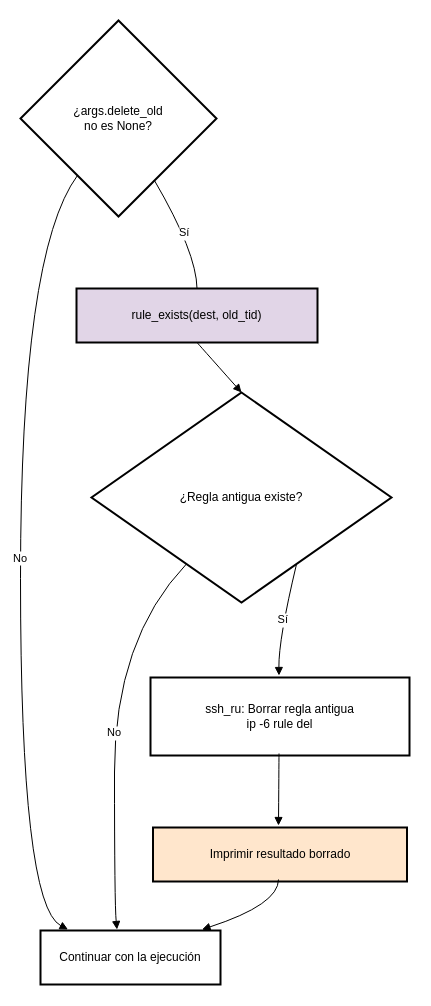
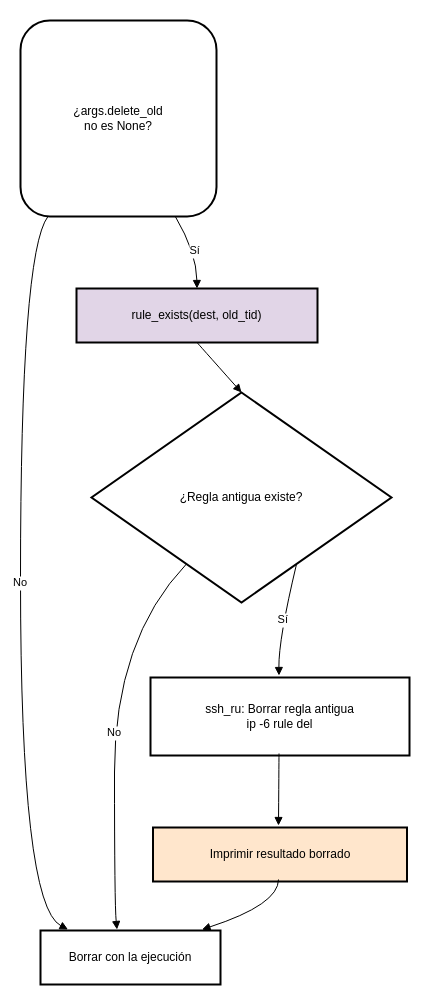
(119, 119) -> (119, 119)
(181, 231) -> (190, 246)
(131, 958) -> (131, 958)
